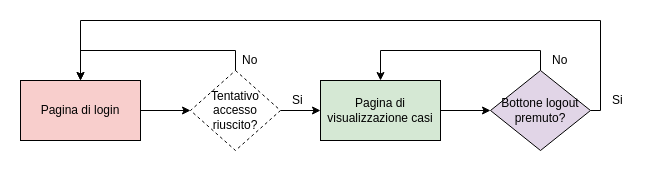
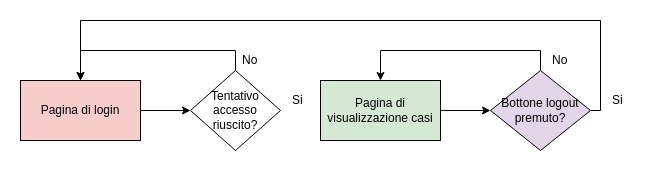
(236, 111) -> (236, 111)
(297, 111) -> none
